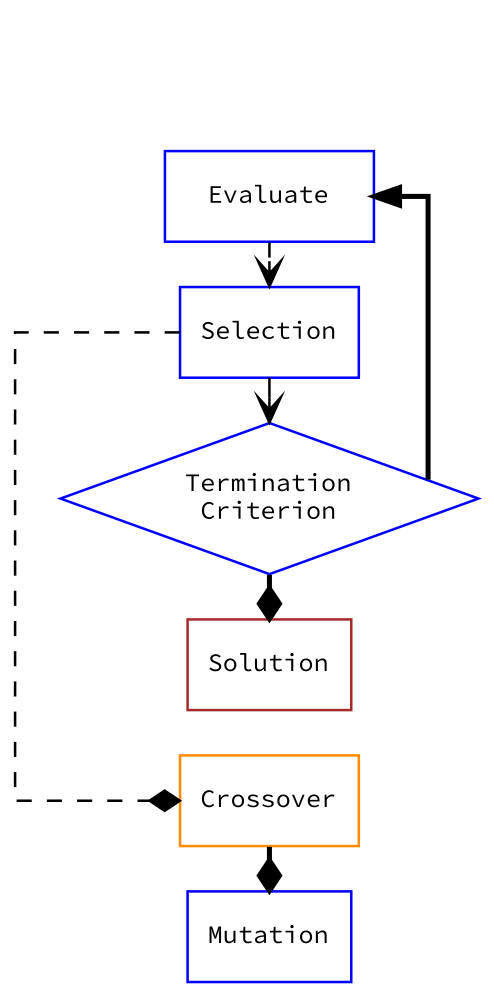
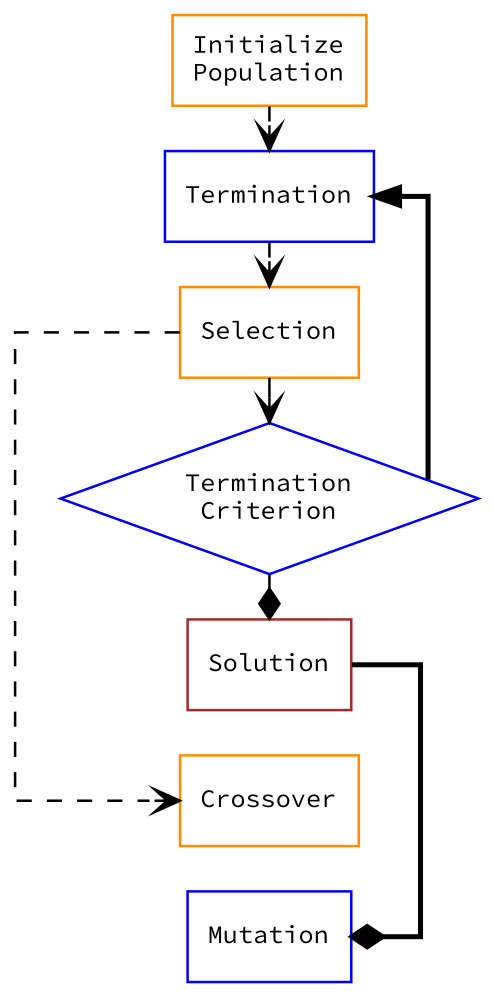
none -> (269, 60)
(269, 196) -> (269, 196)
(269, 332) -> (269, 332)
(15, 551) -> (15, 551)
(269, 582) -> (269, 582)
(269, 854) -> (421, 786)
